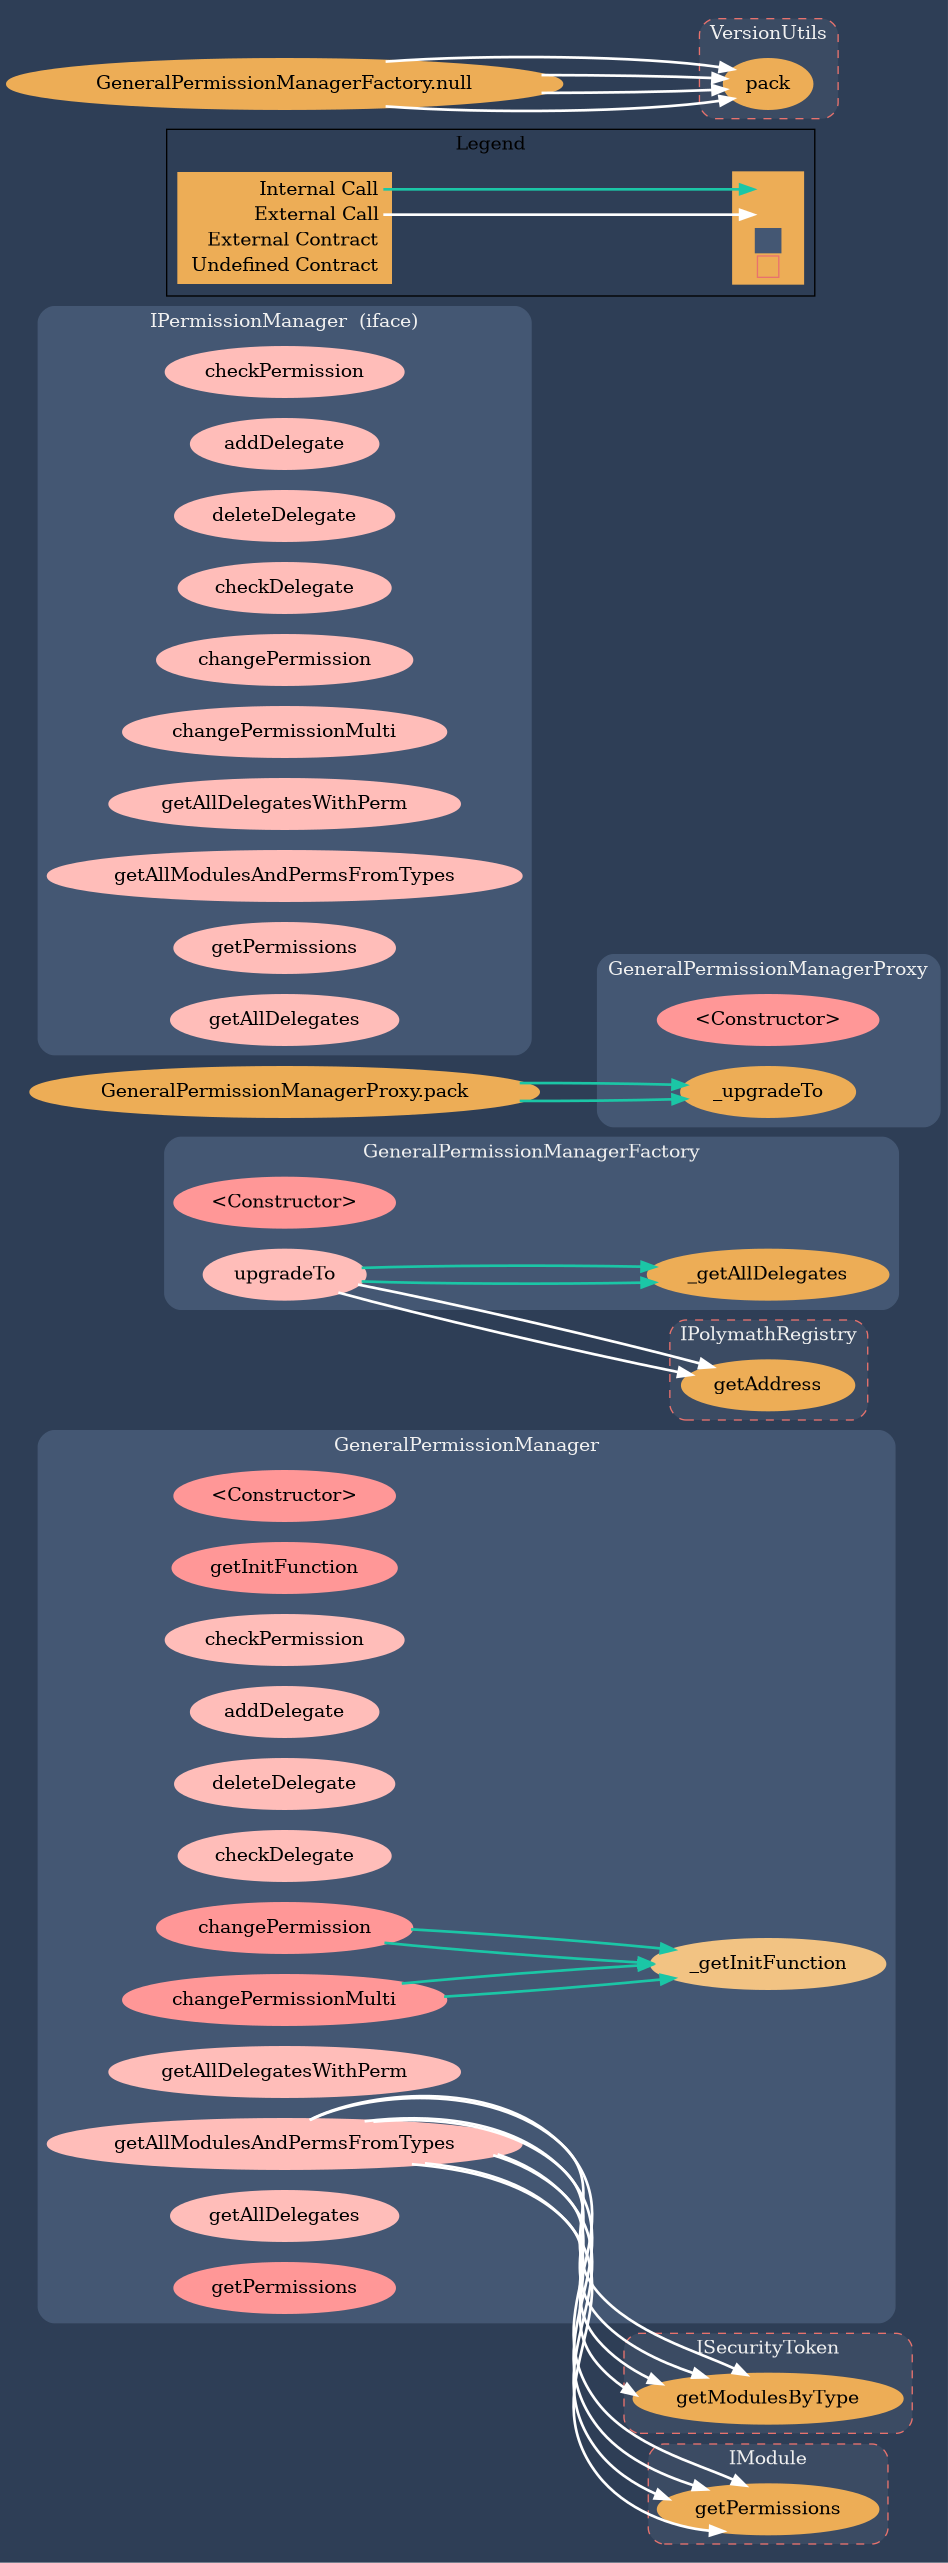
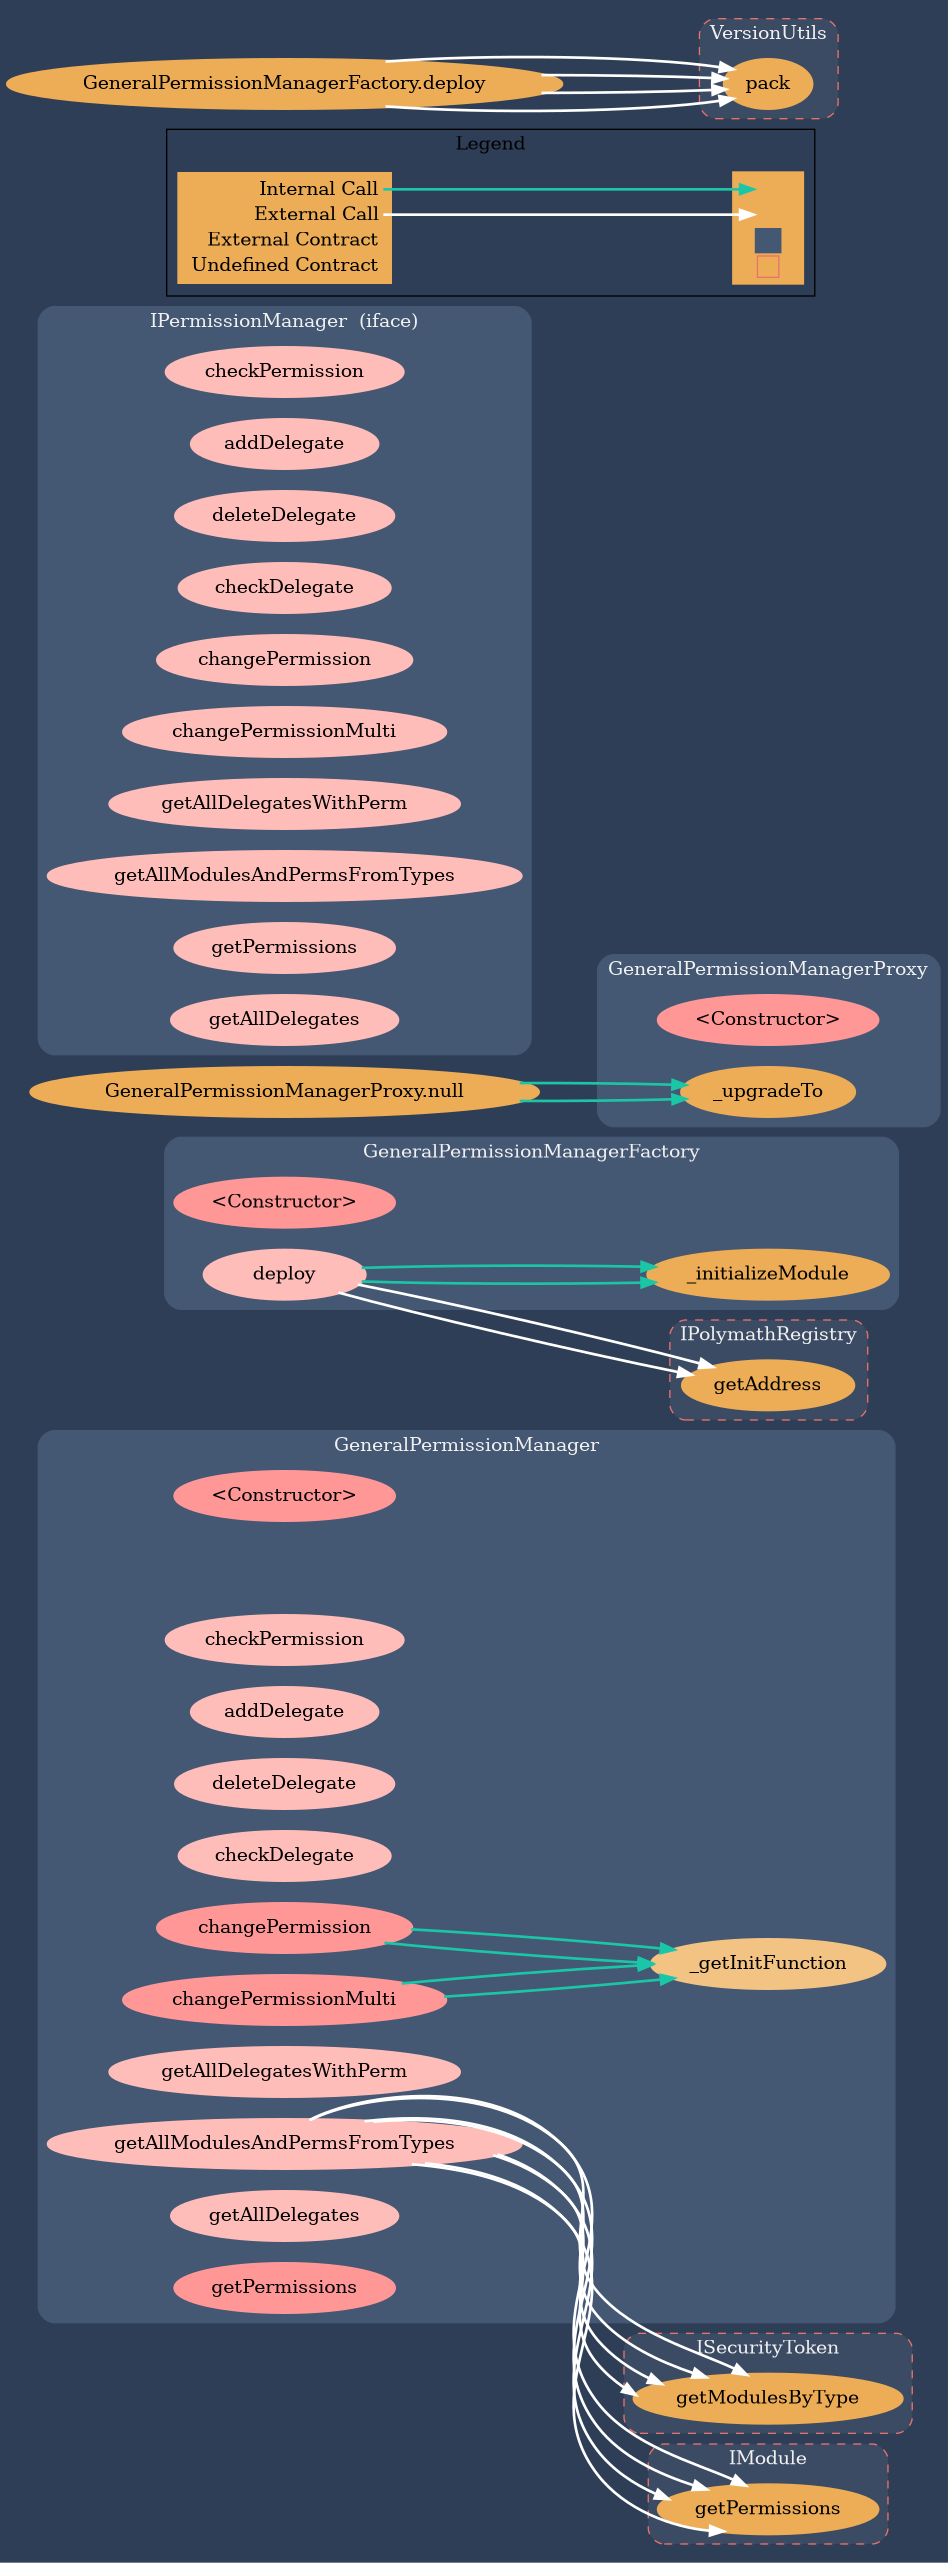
(285, 84) -> (285, 84)
(285, 1092) -> (285, 1092)
(285, 1275) -> (285, 1275)
(768, 1275) -> (768, 1275)
(285, 1568) -> none
